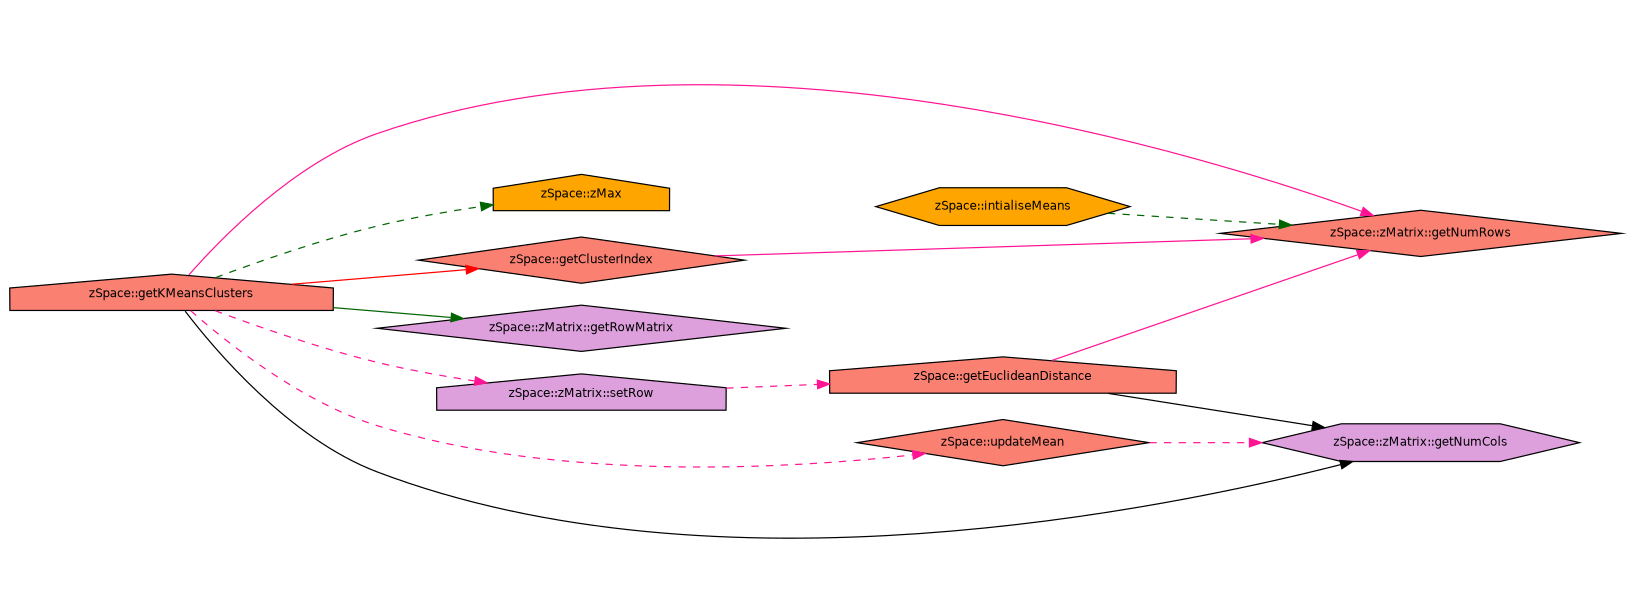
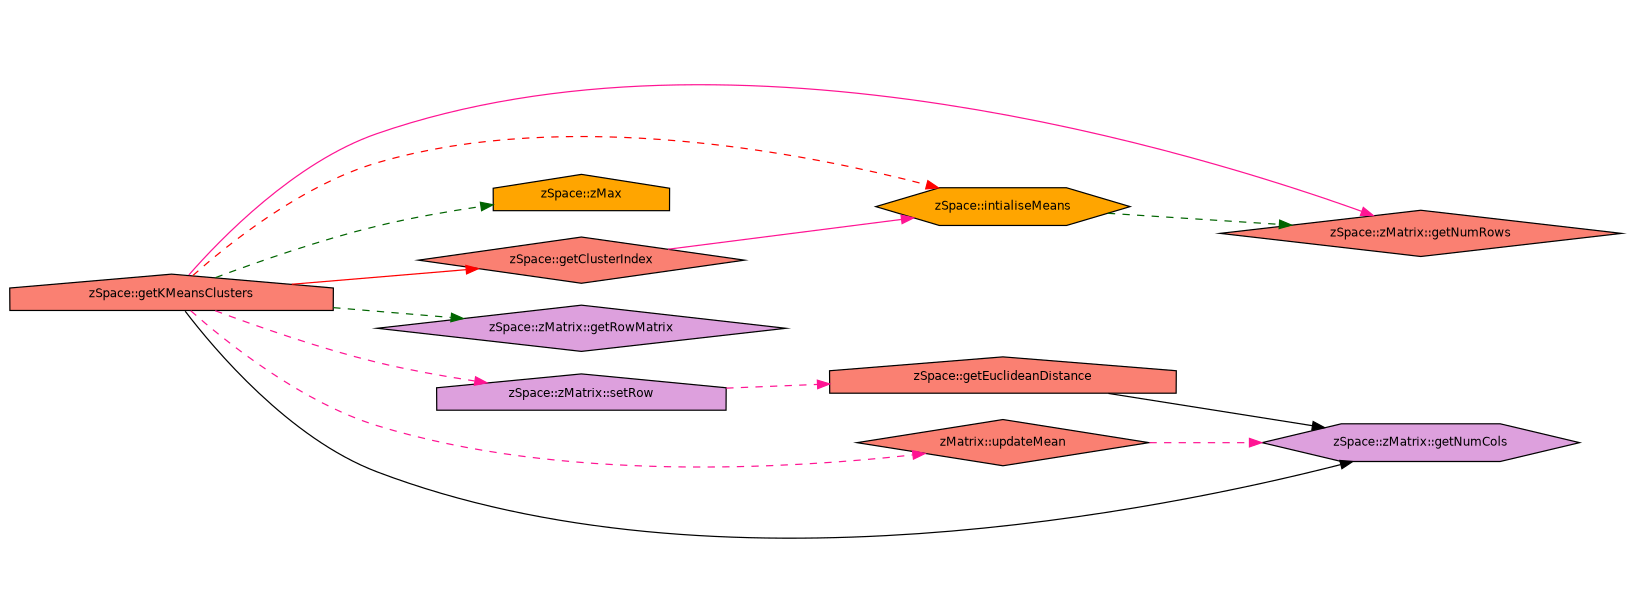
none -> (544, 138)
(983, 247) -> (785, 234)
(1205, 308) -> none
(392, 313) -> (392, 313)
(1003, 443) -> (1003, 443)
